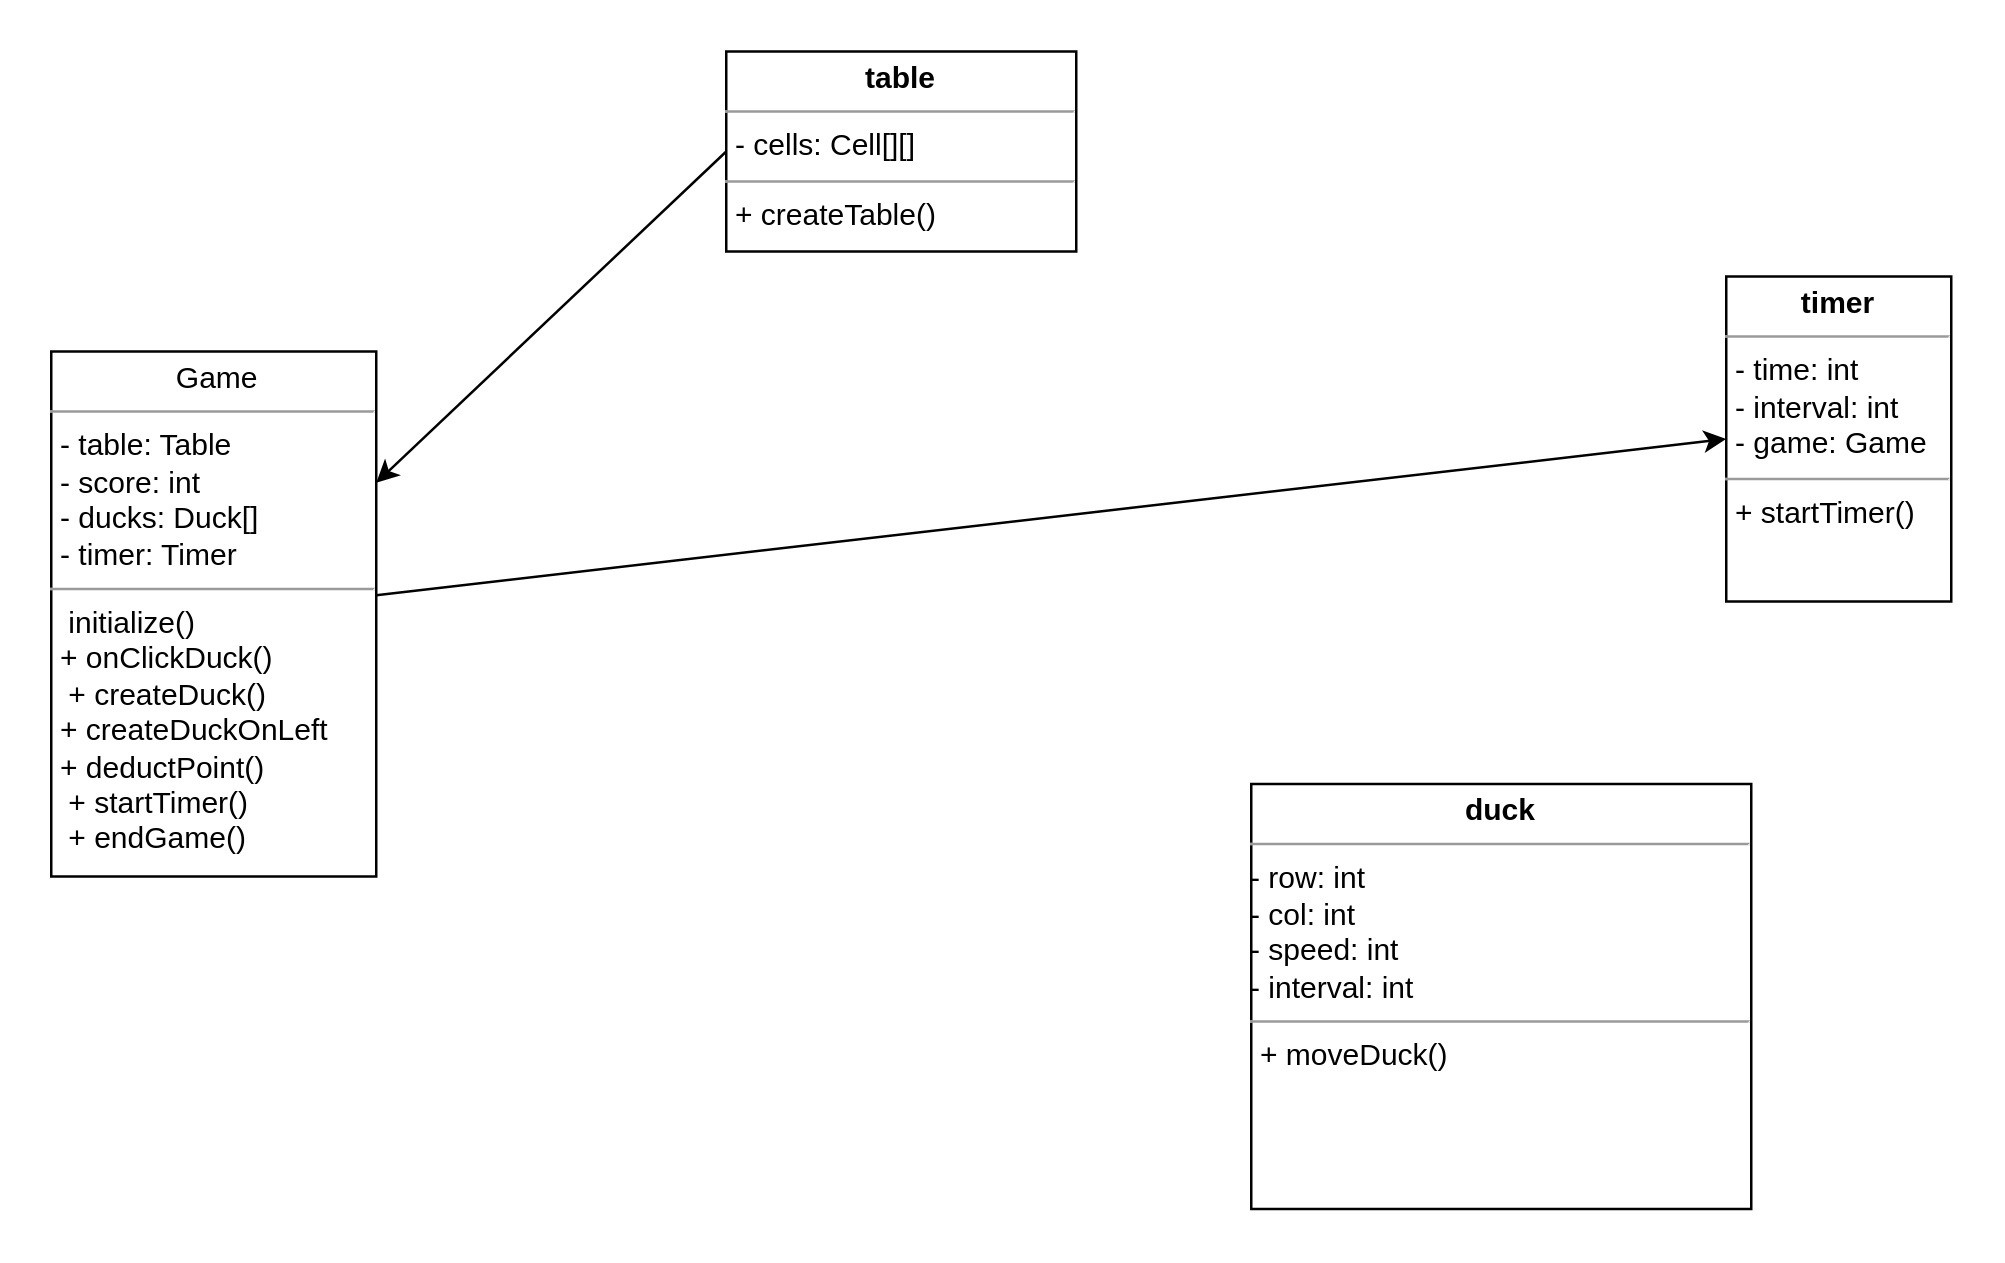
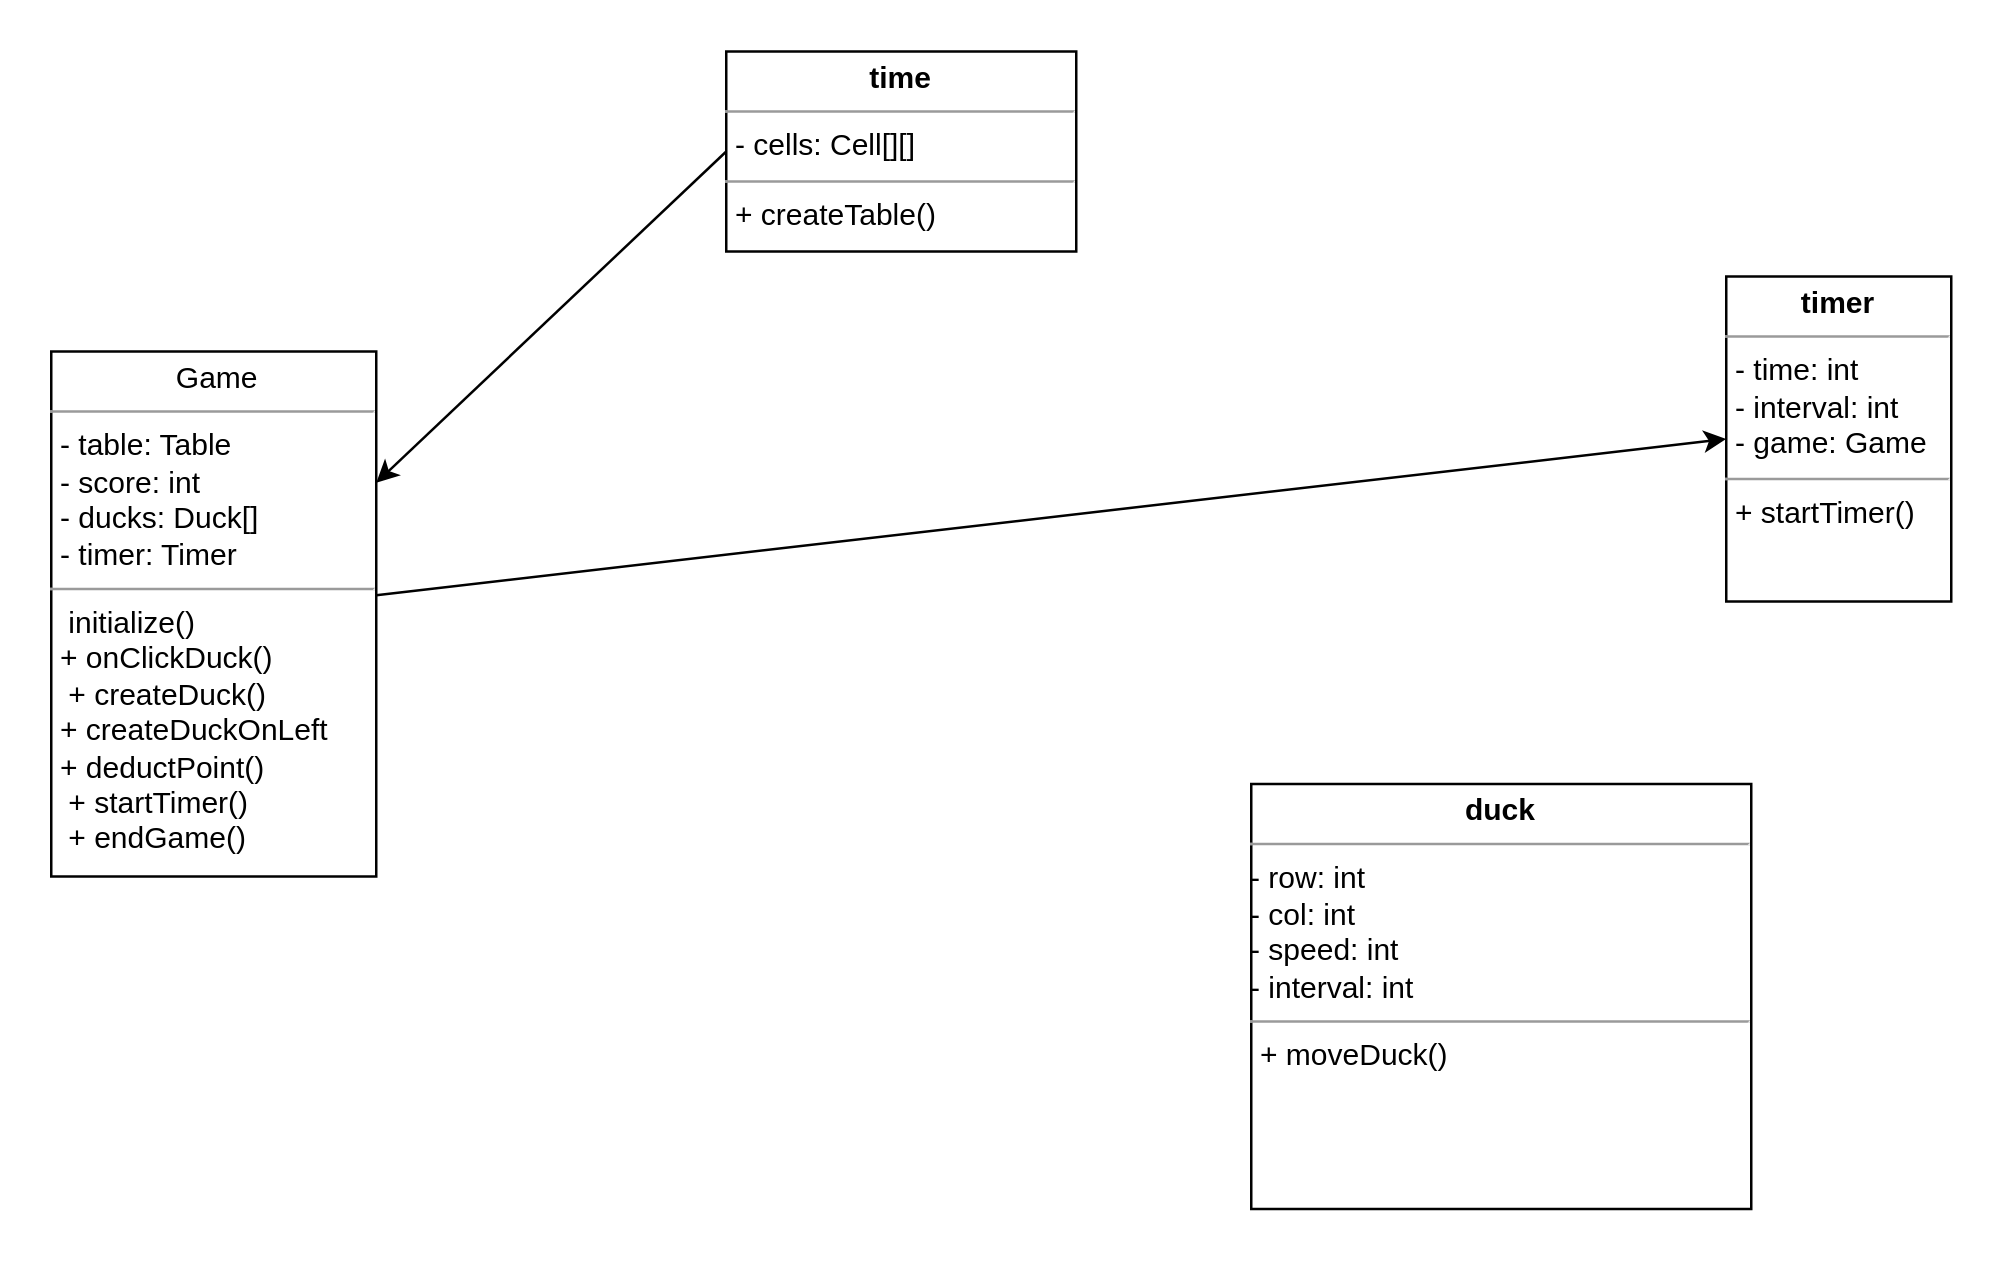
(844, 105) -> (844, 105)
